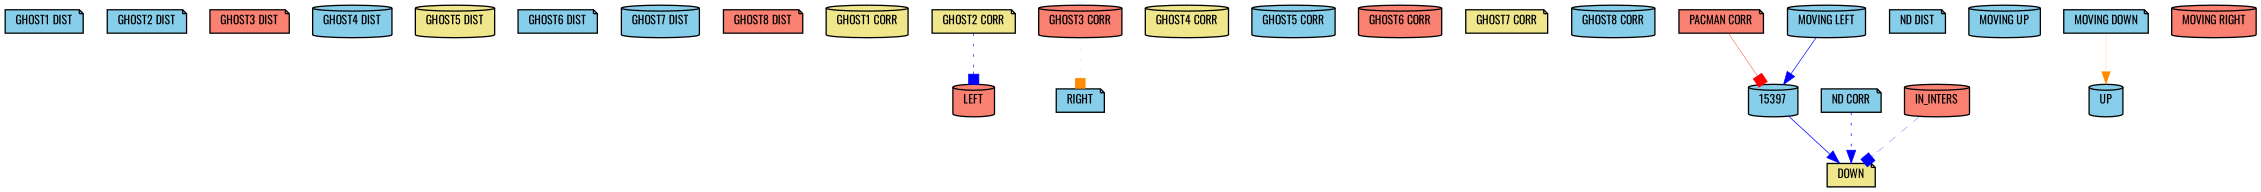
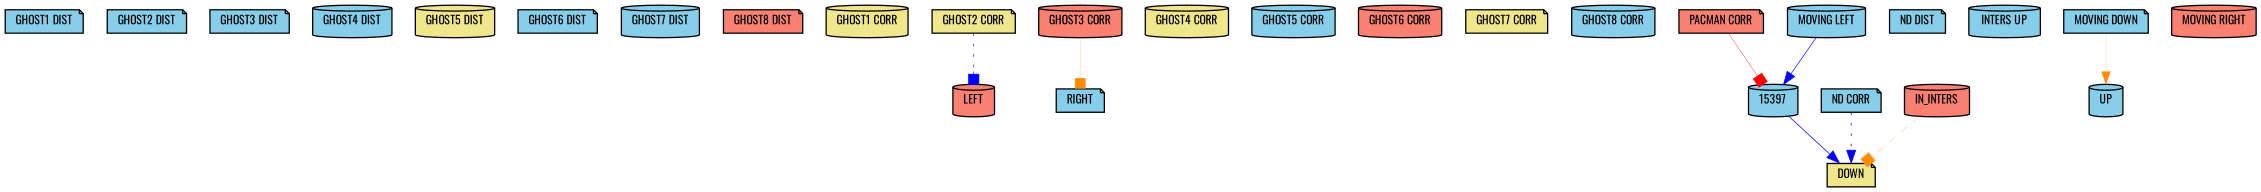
(250, 21) -> (250, 21)
(2005, 21) -> (2005, 21)
(1080, 56) -> (1080, 56)
(1897, 136) -> (1897, 136)
